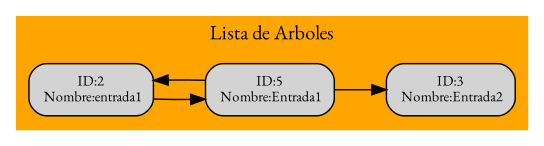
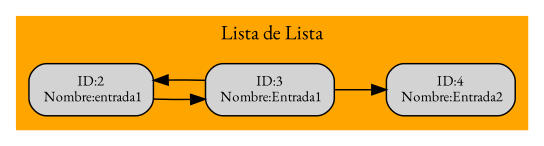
(272, 34) -> (272, 34)
(270, 90) -> (270, 90)
(451, 90) -> (451, 90)
